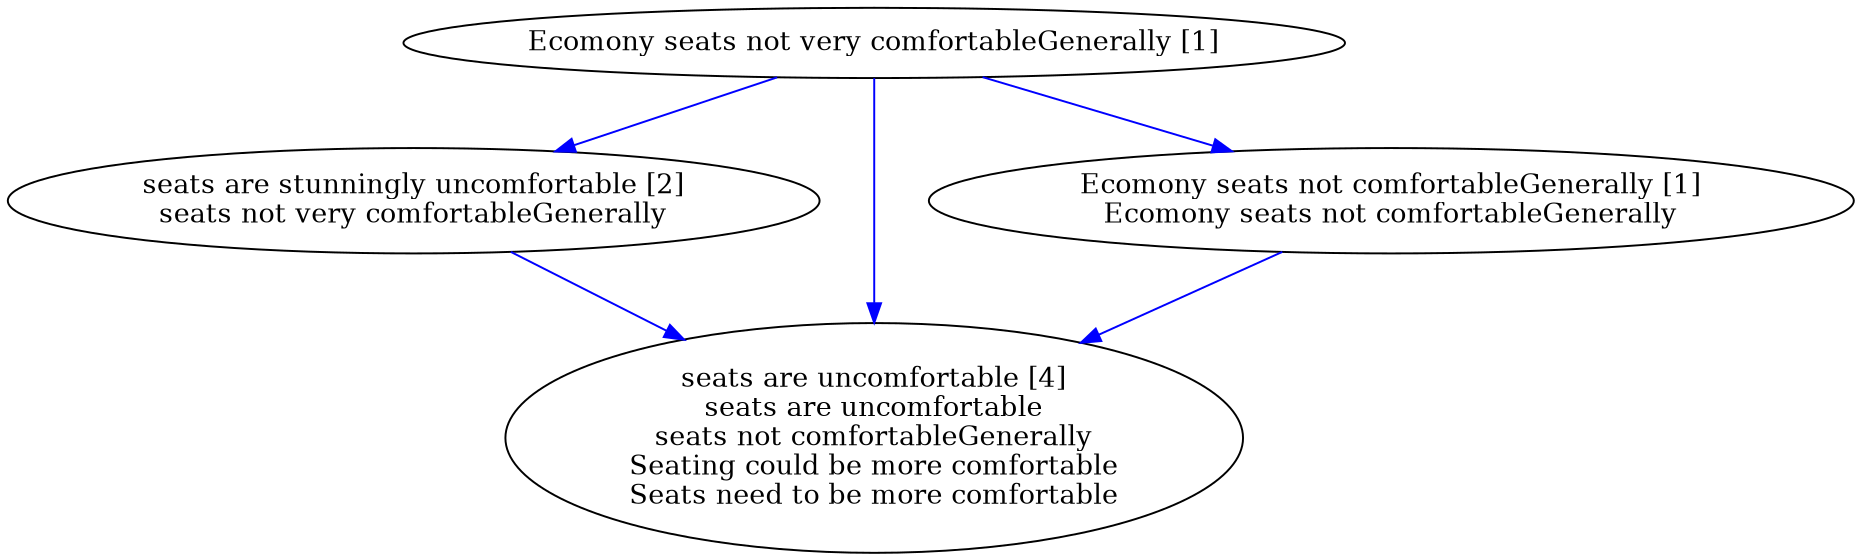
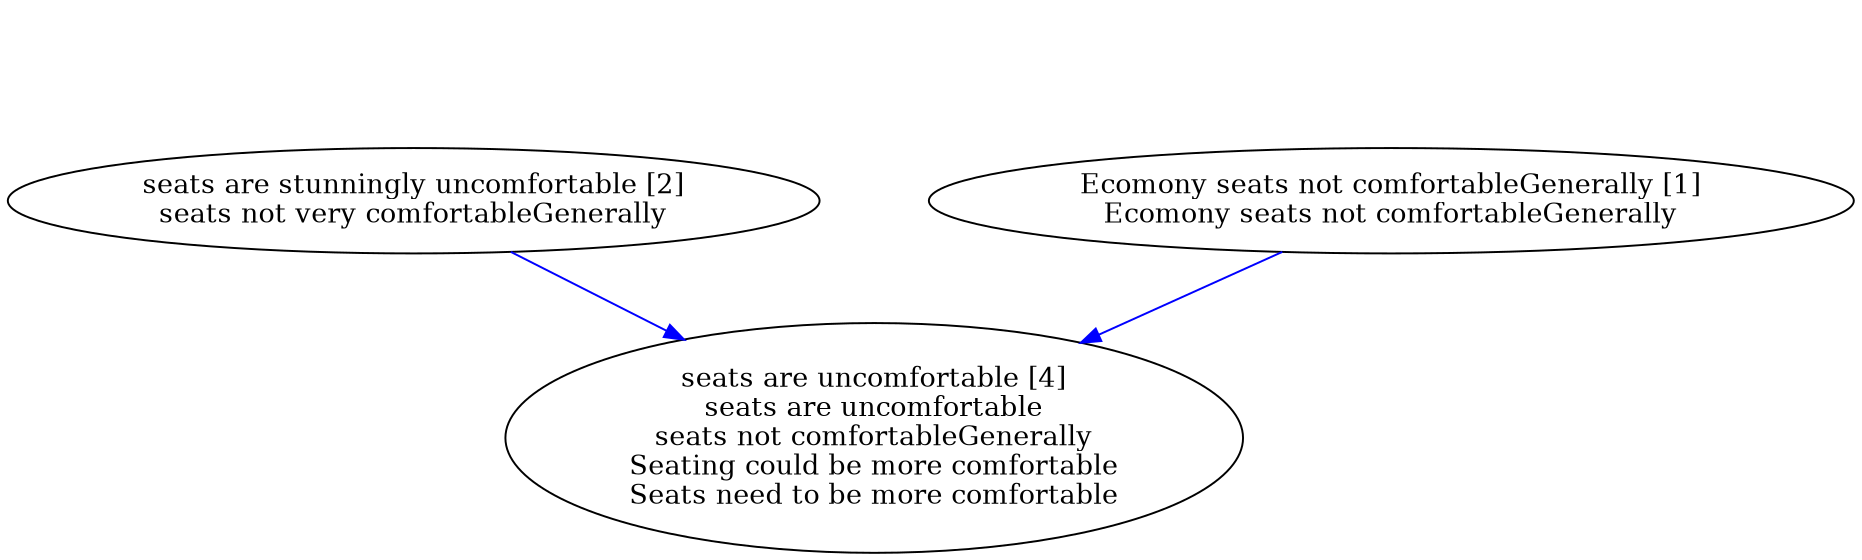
(874, 43) -> none
